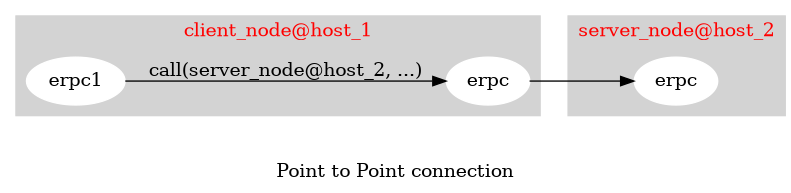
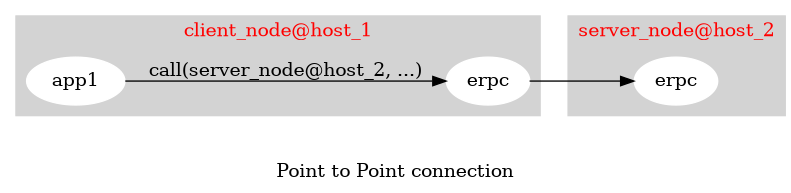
(76, 81) -> (76, 81)
